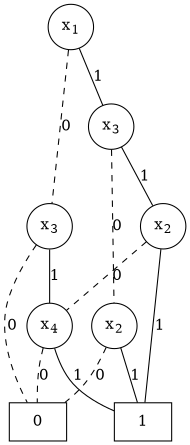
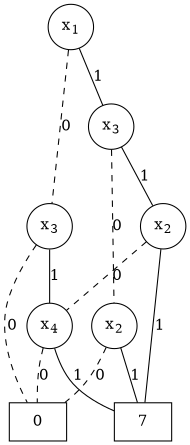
(143, 422) -> (143, 422)
